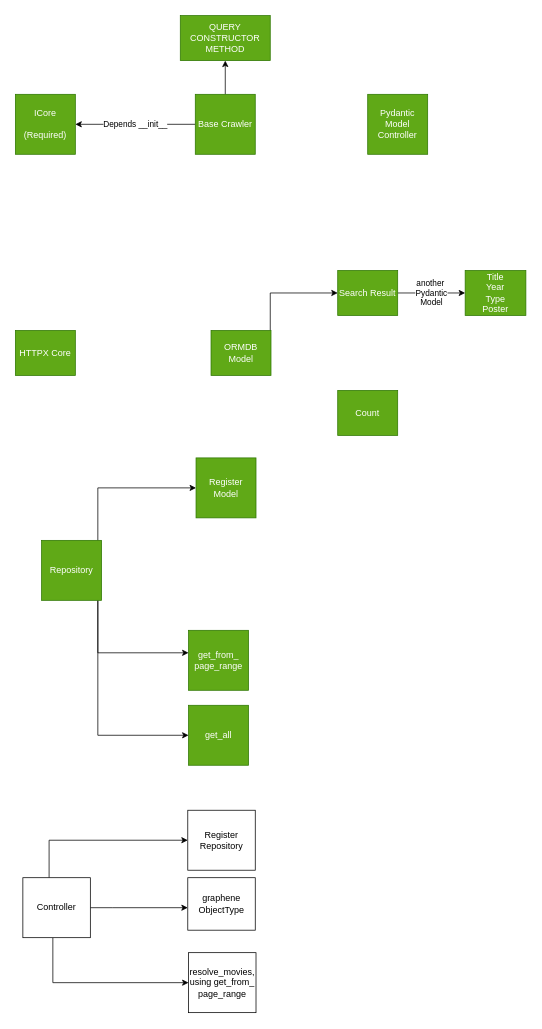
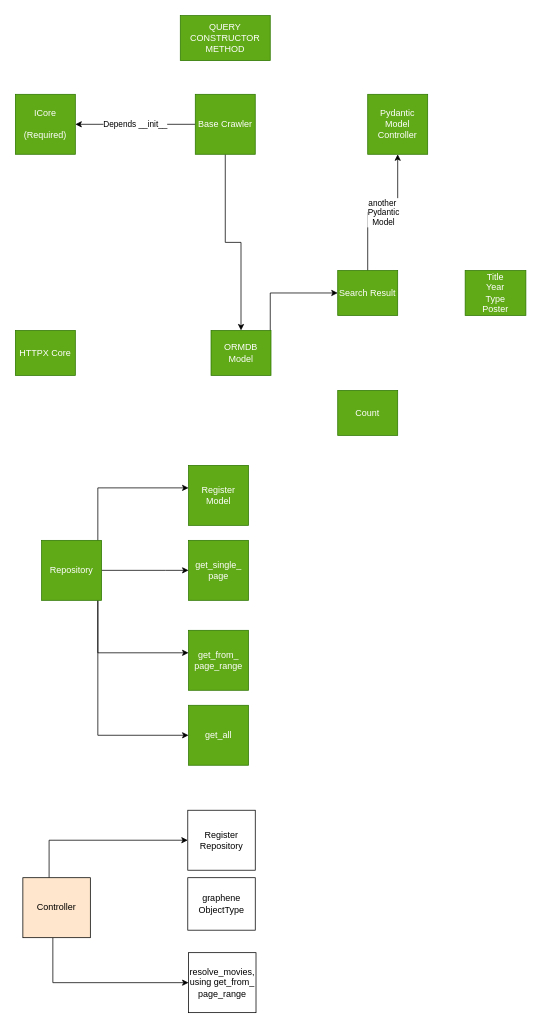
(225, 80) -> (225, 206)
(430, 293) -> (368, 248)
(226, 488) -> (219, 495)
none -> (142, 570)
none -> (219, 570)
(57, 908) -> (57, 908)
(137, 908) -> none
